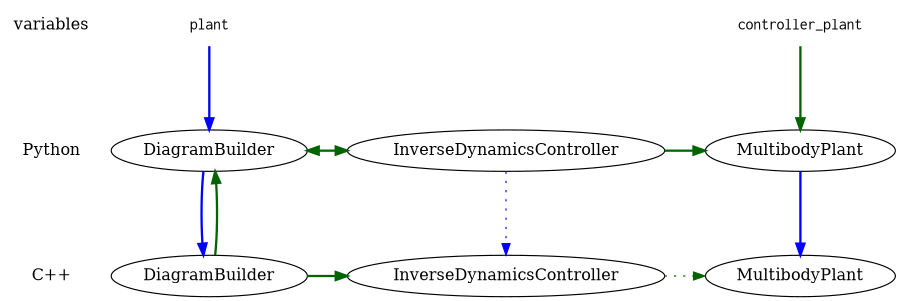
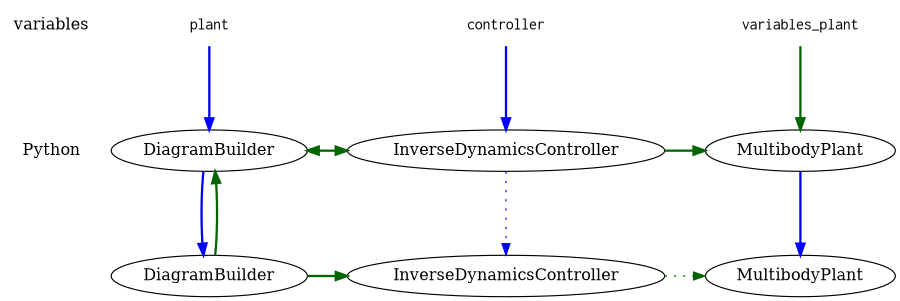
none -> (506, 25)
(800, 25) -> (800, 25)
(52, 276) -> none
